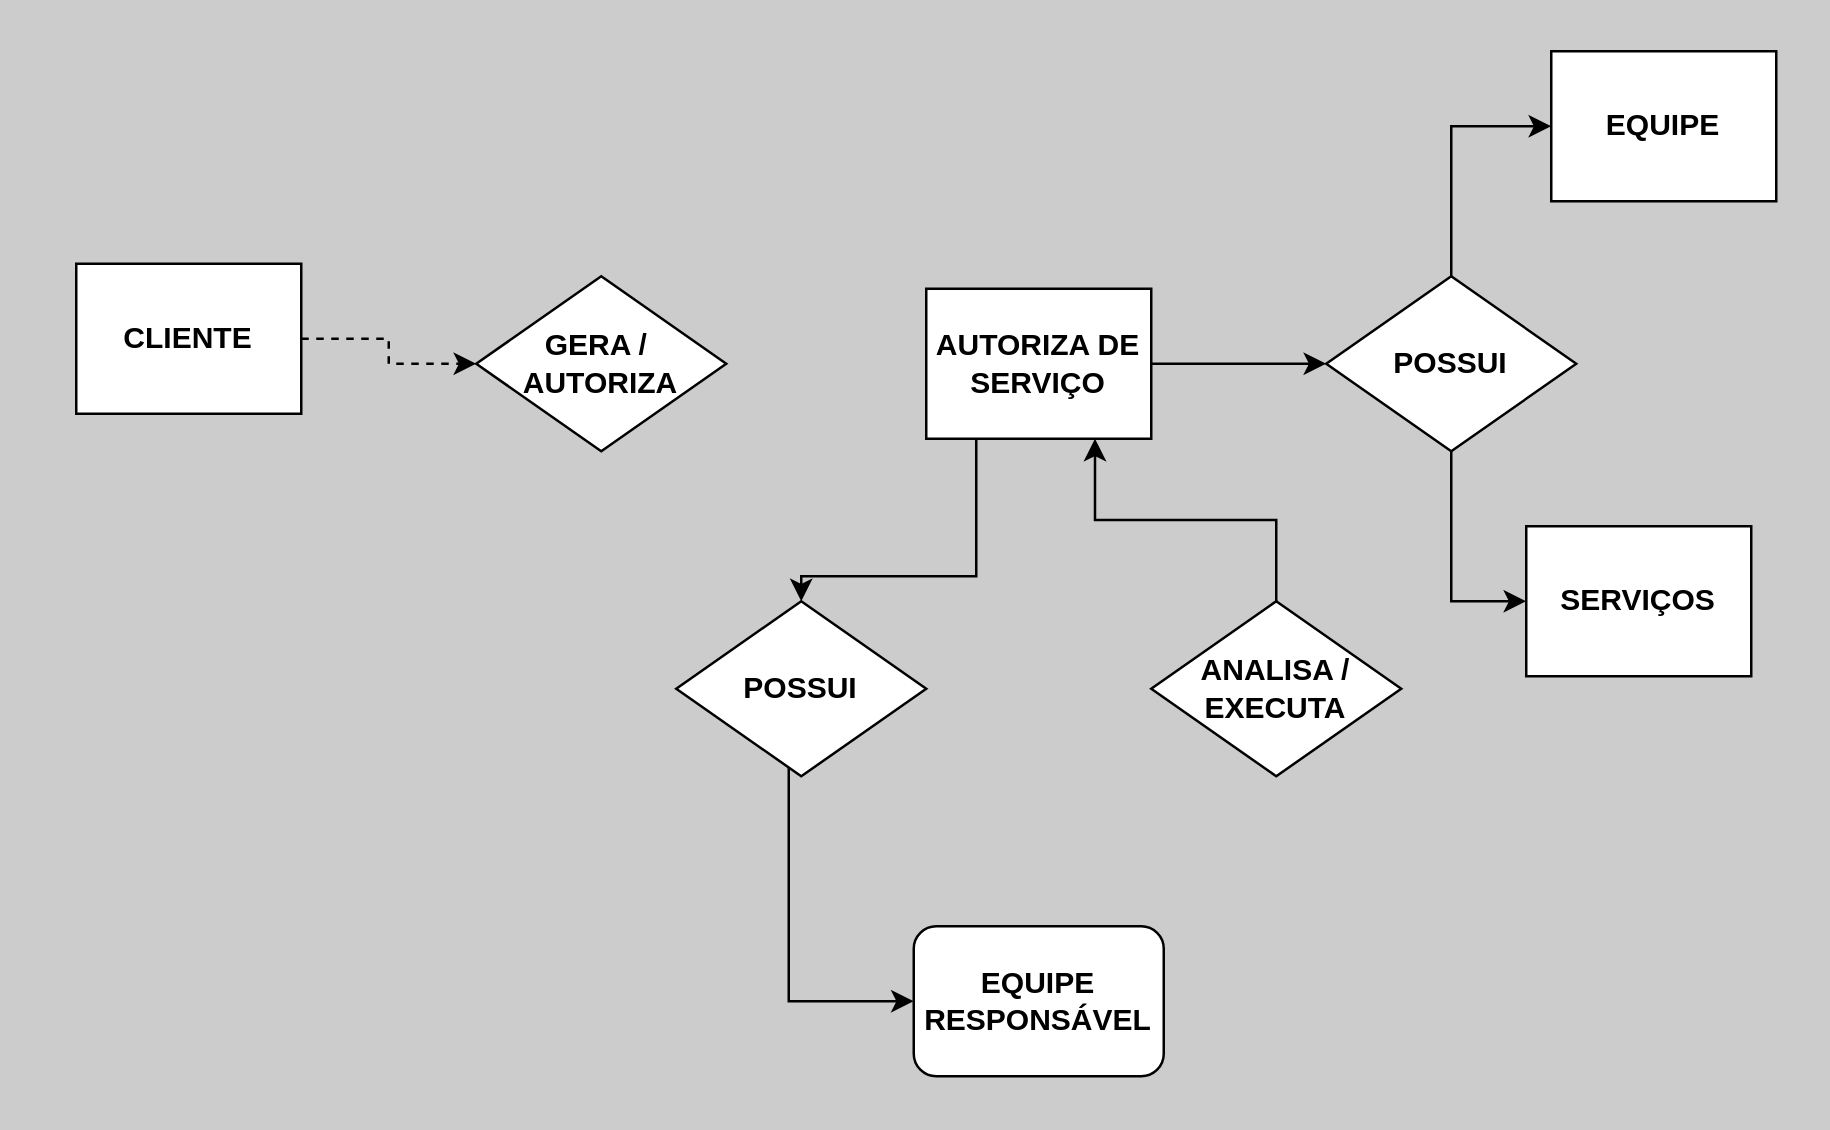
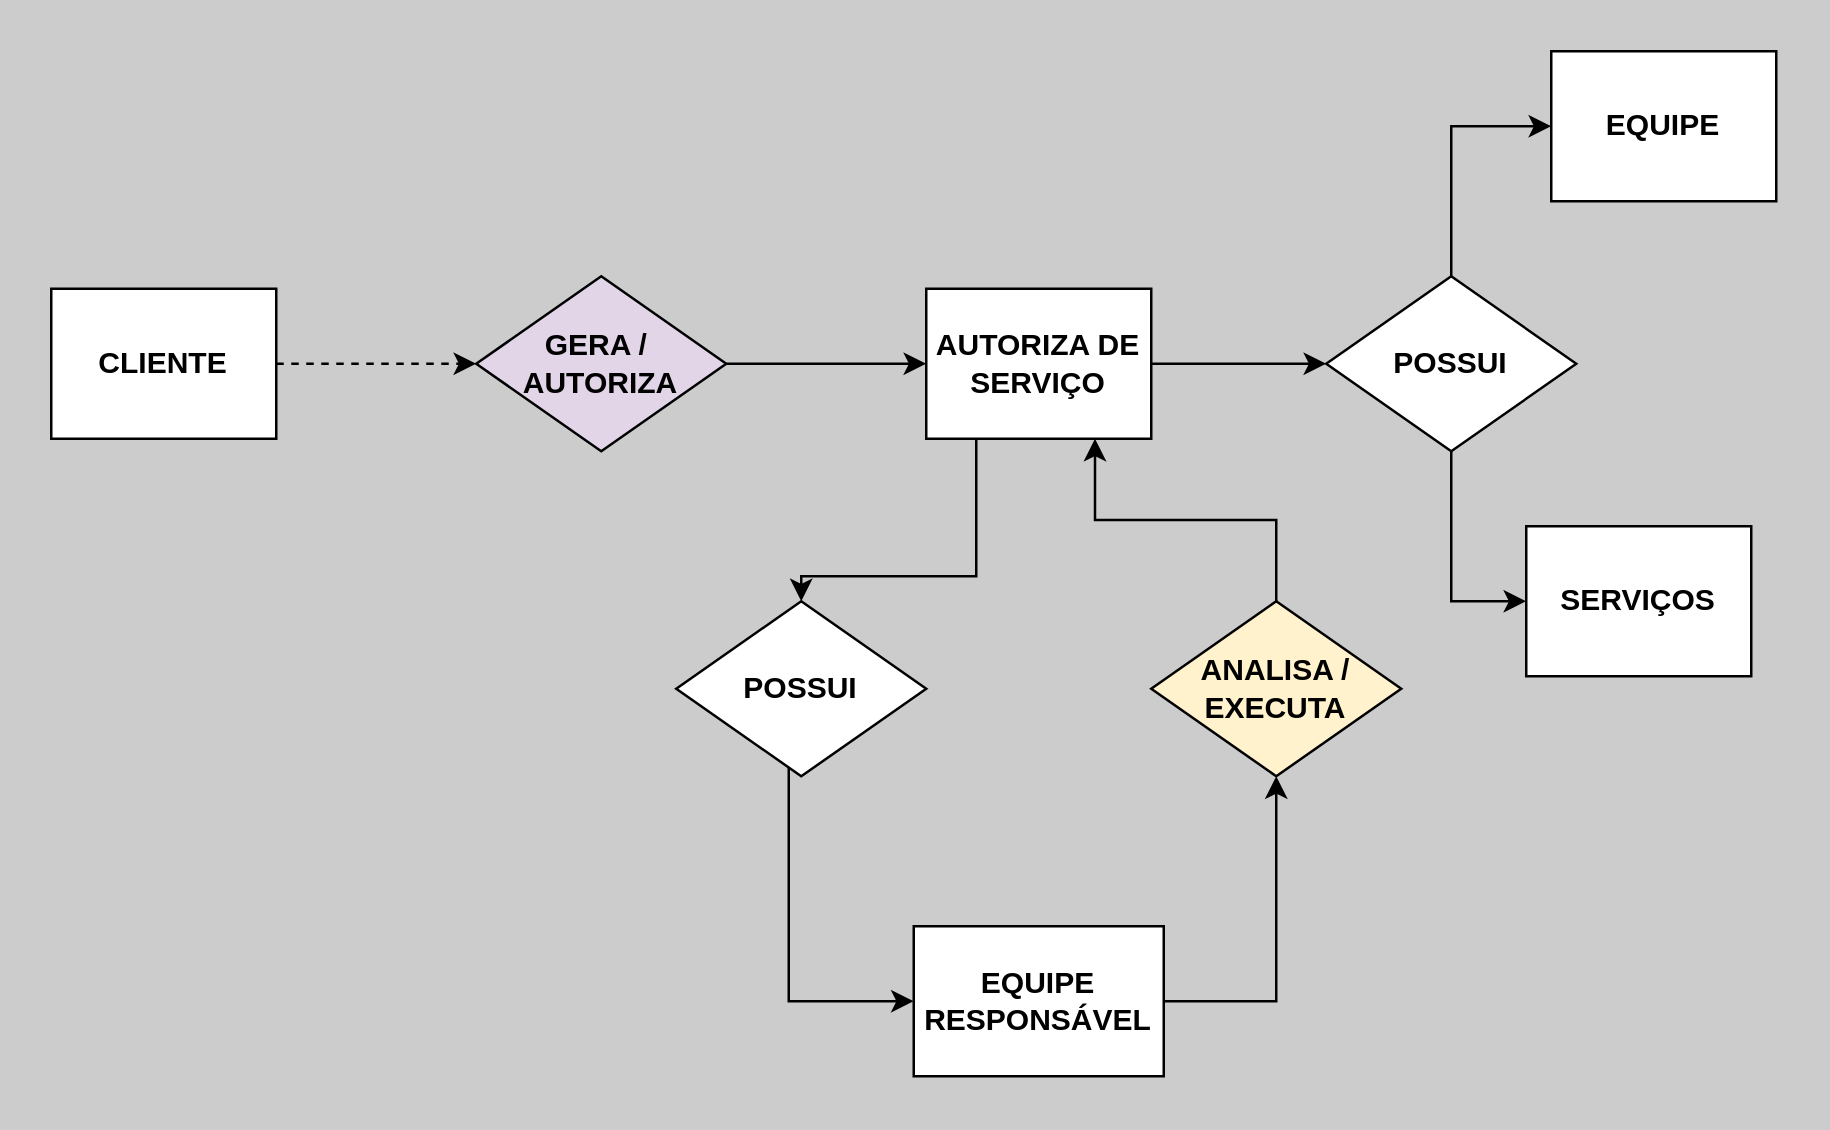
(189, 339) -> (164, 364)
(601, 364) -> (601, 364)
none -> (818, 364)
(1276, 689) -> (1276, 689)
none -> (1276, 953)
(1039, 1001) -> (1039, 1001)
